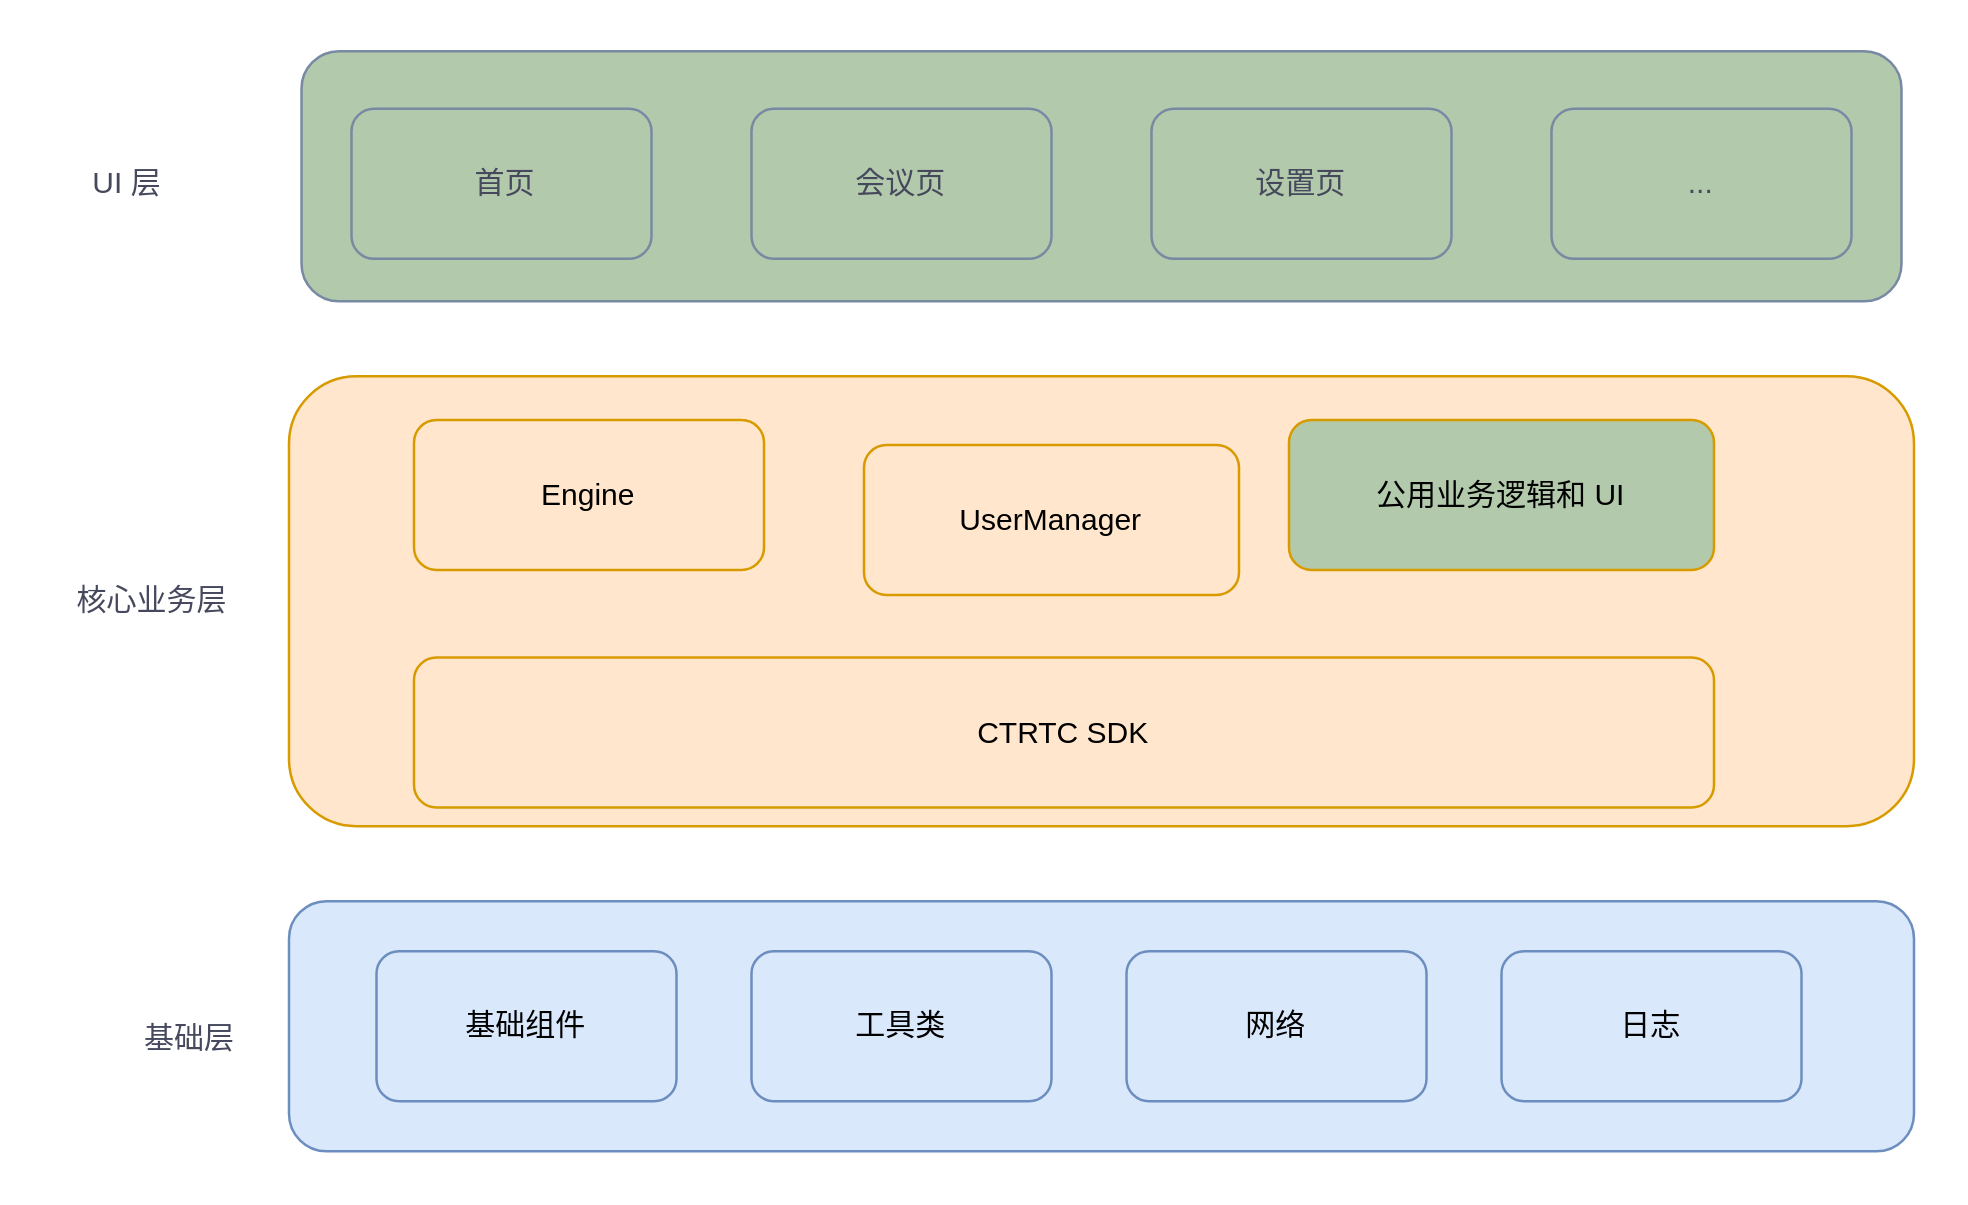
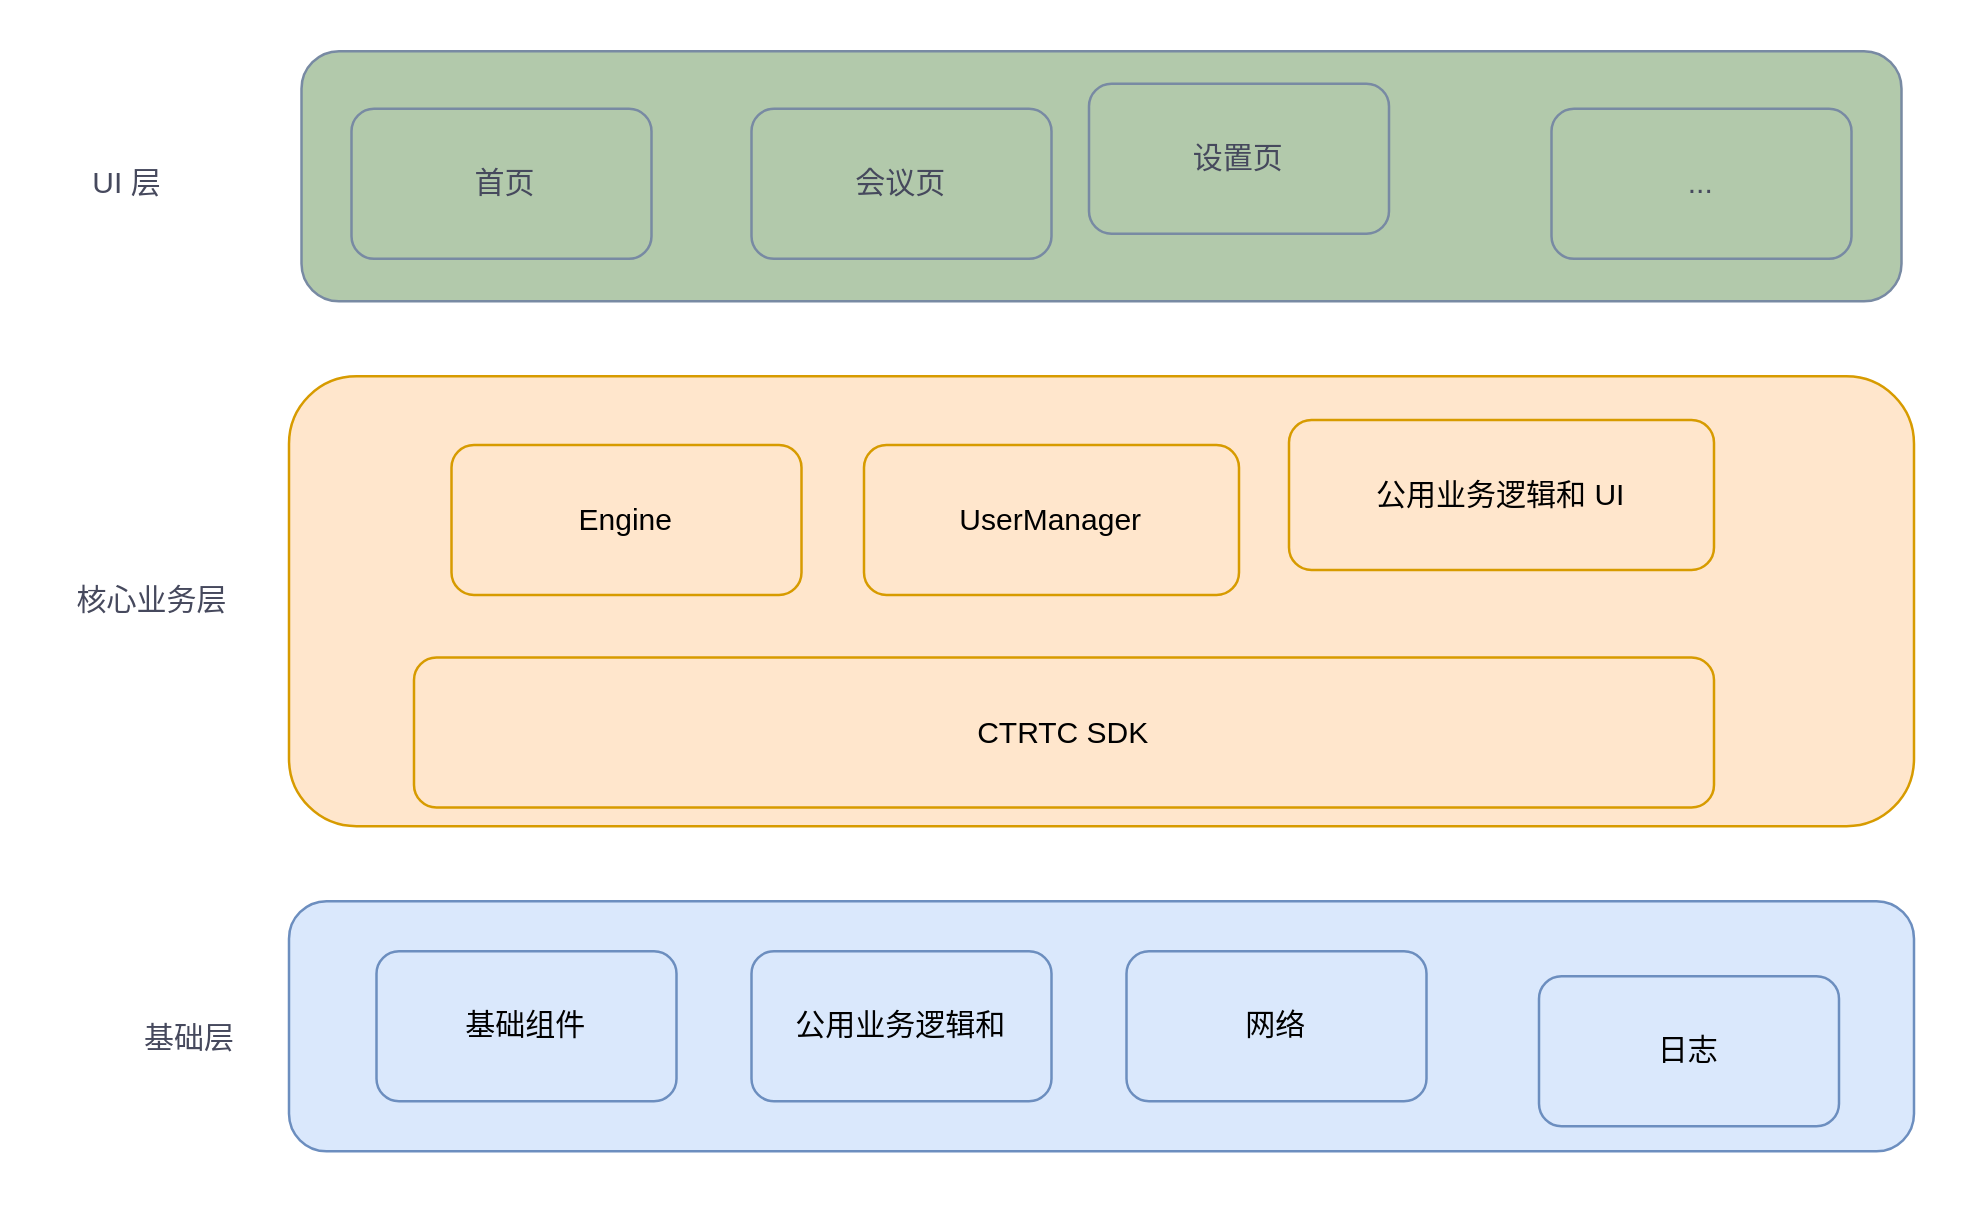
(1301, 184) -> (1239, 159)
(589, 495) -> (626, 520)
(1501, 495) -> (1501, 495)
(901, 1026) -> (901, 1026)
(1651, 1026) -> (1689, 1051)
